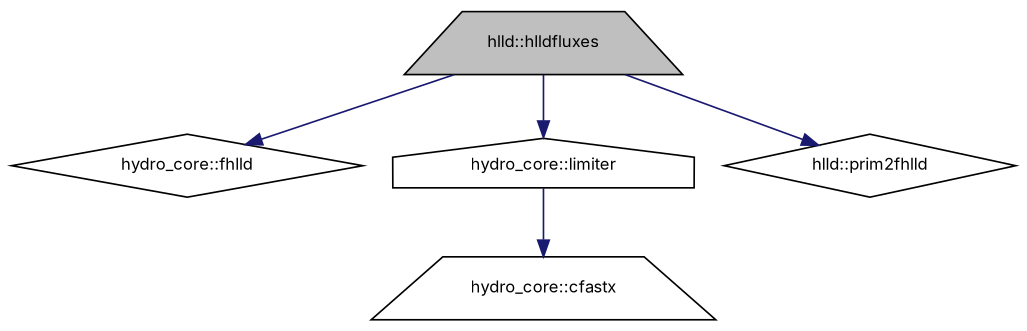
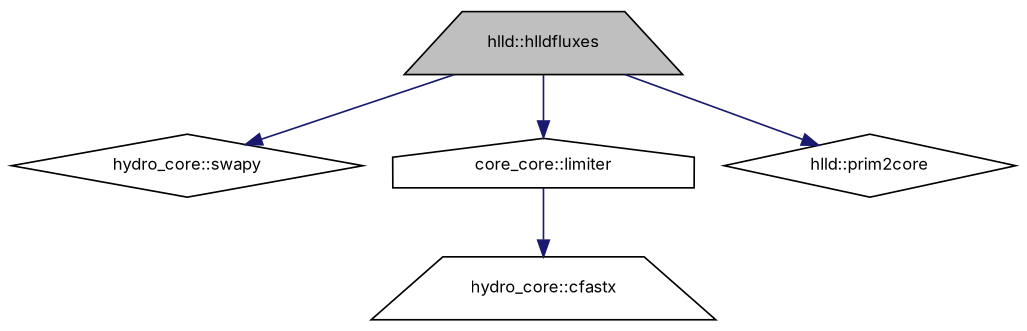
(187, 166) -> (187, 166)
(543, 166) -> (543, 166)
(870, 166) -> (870, 166)
